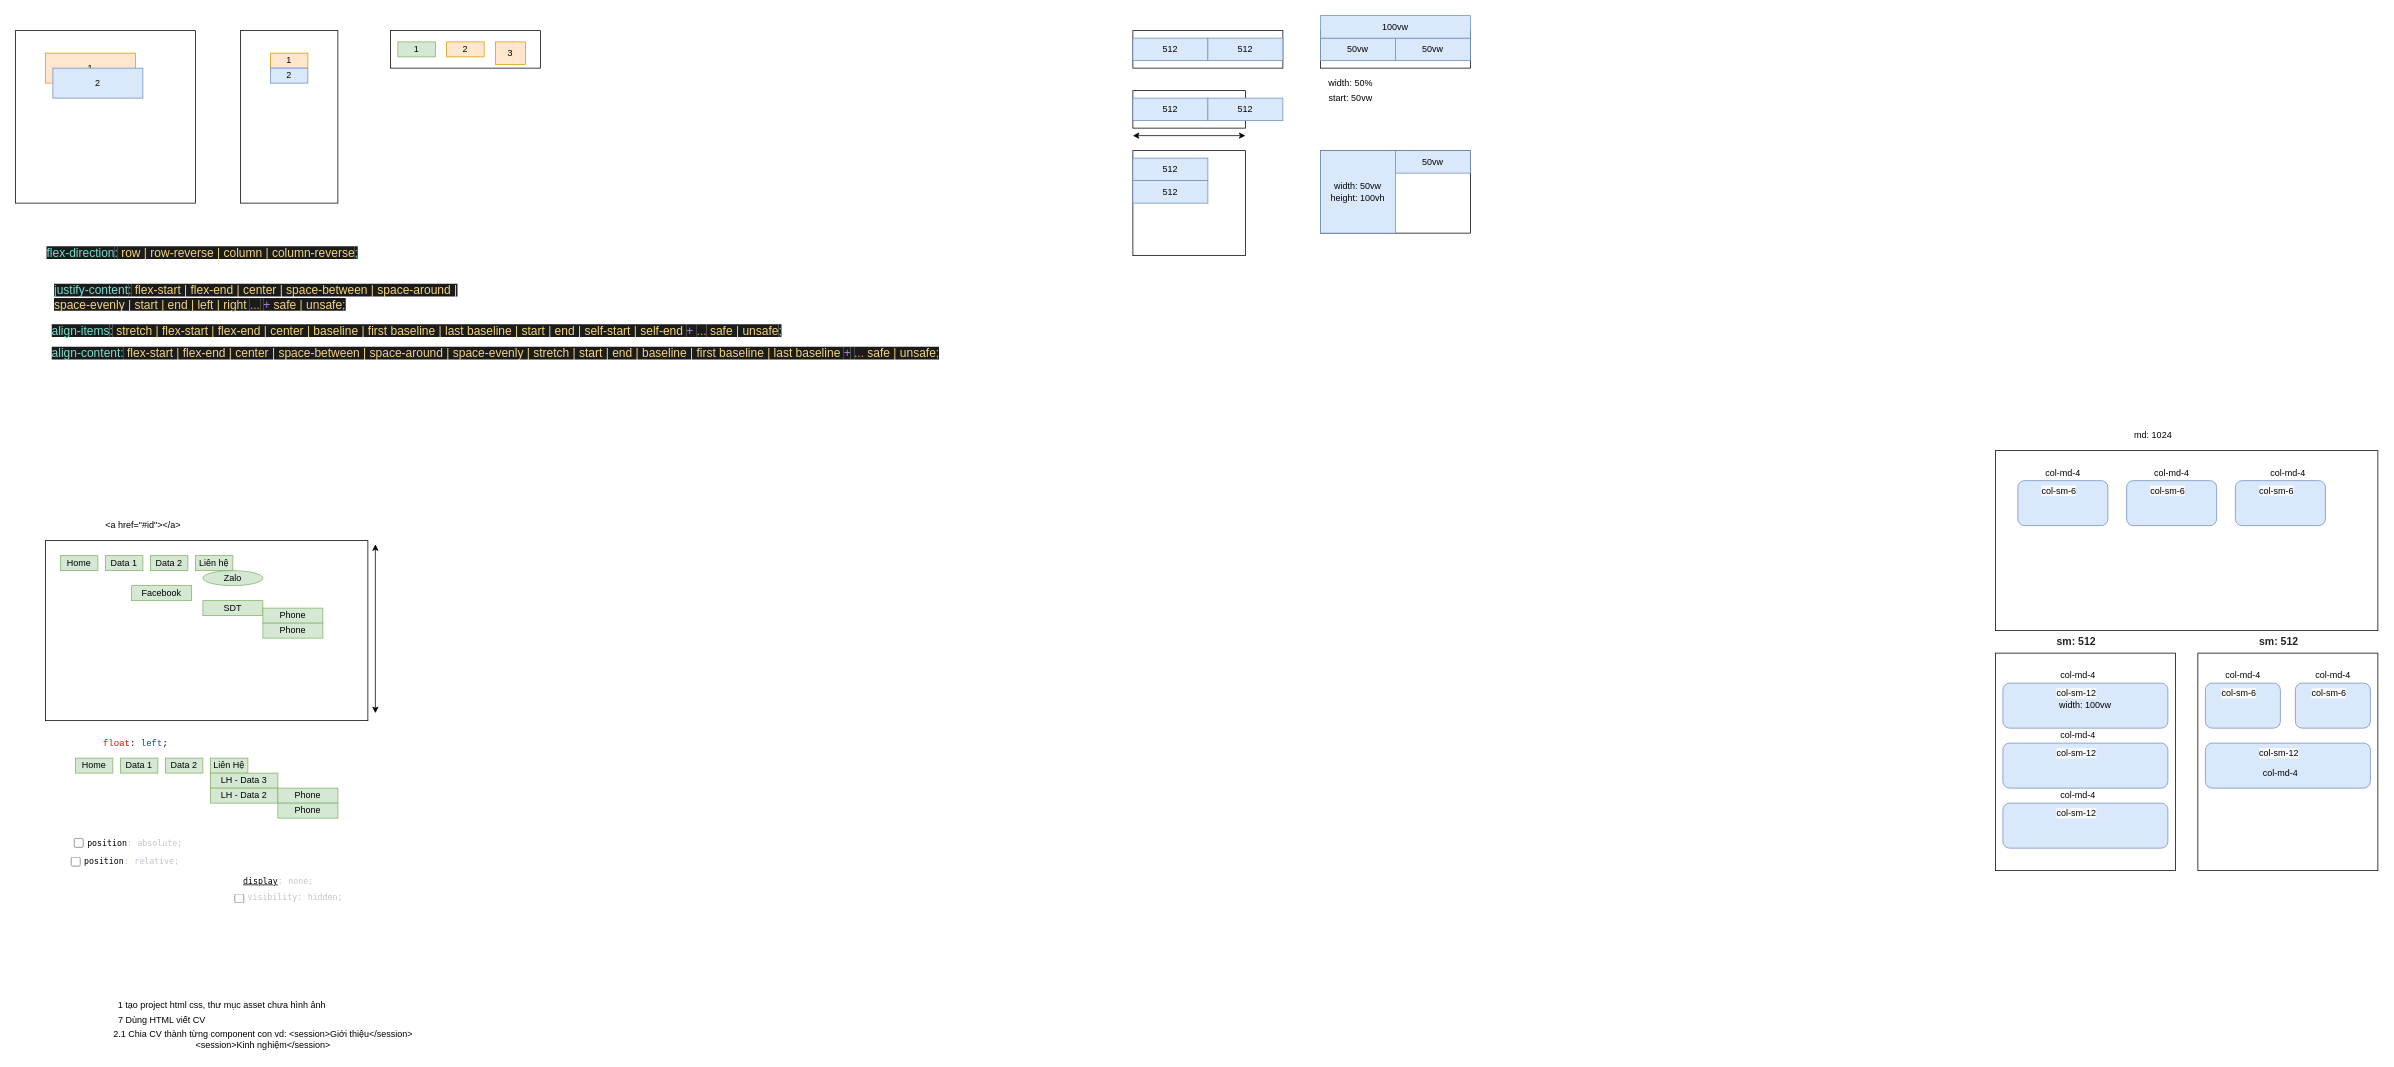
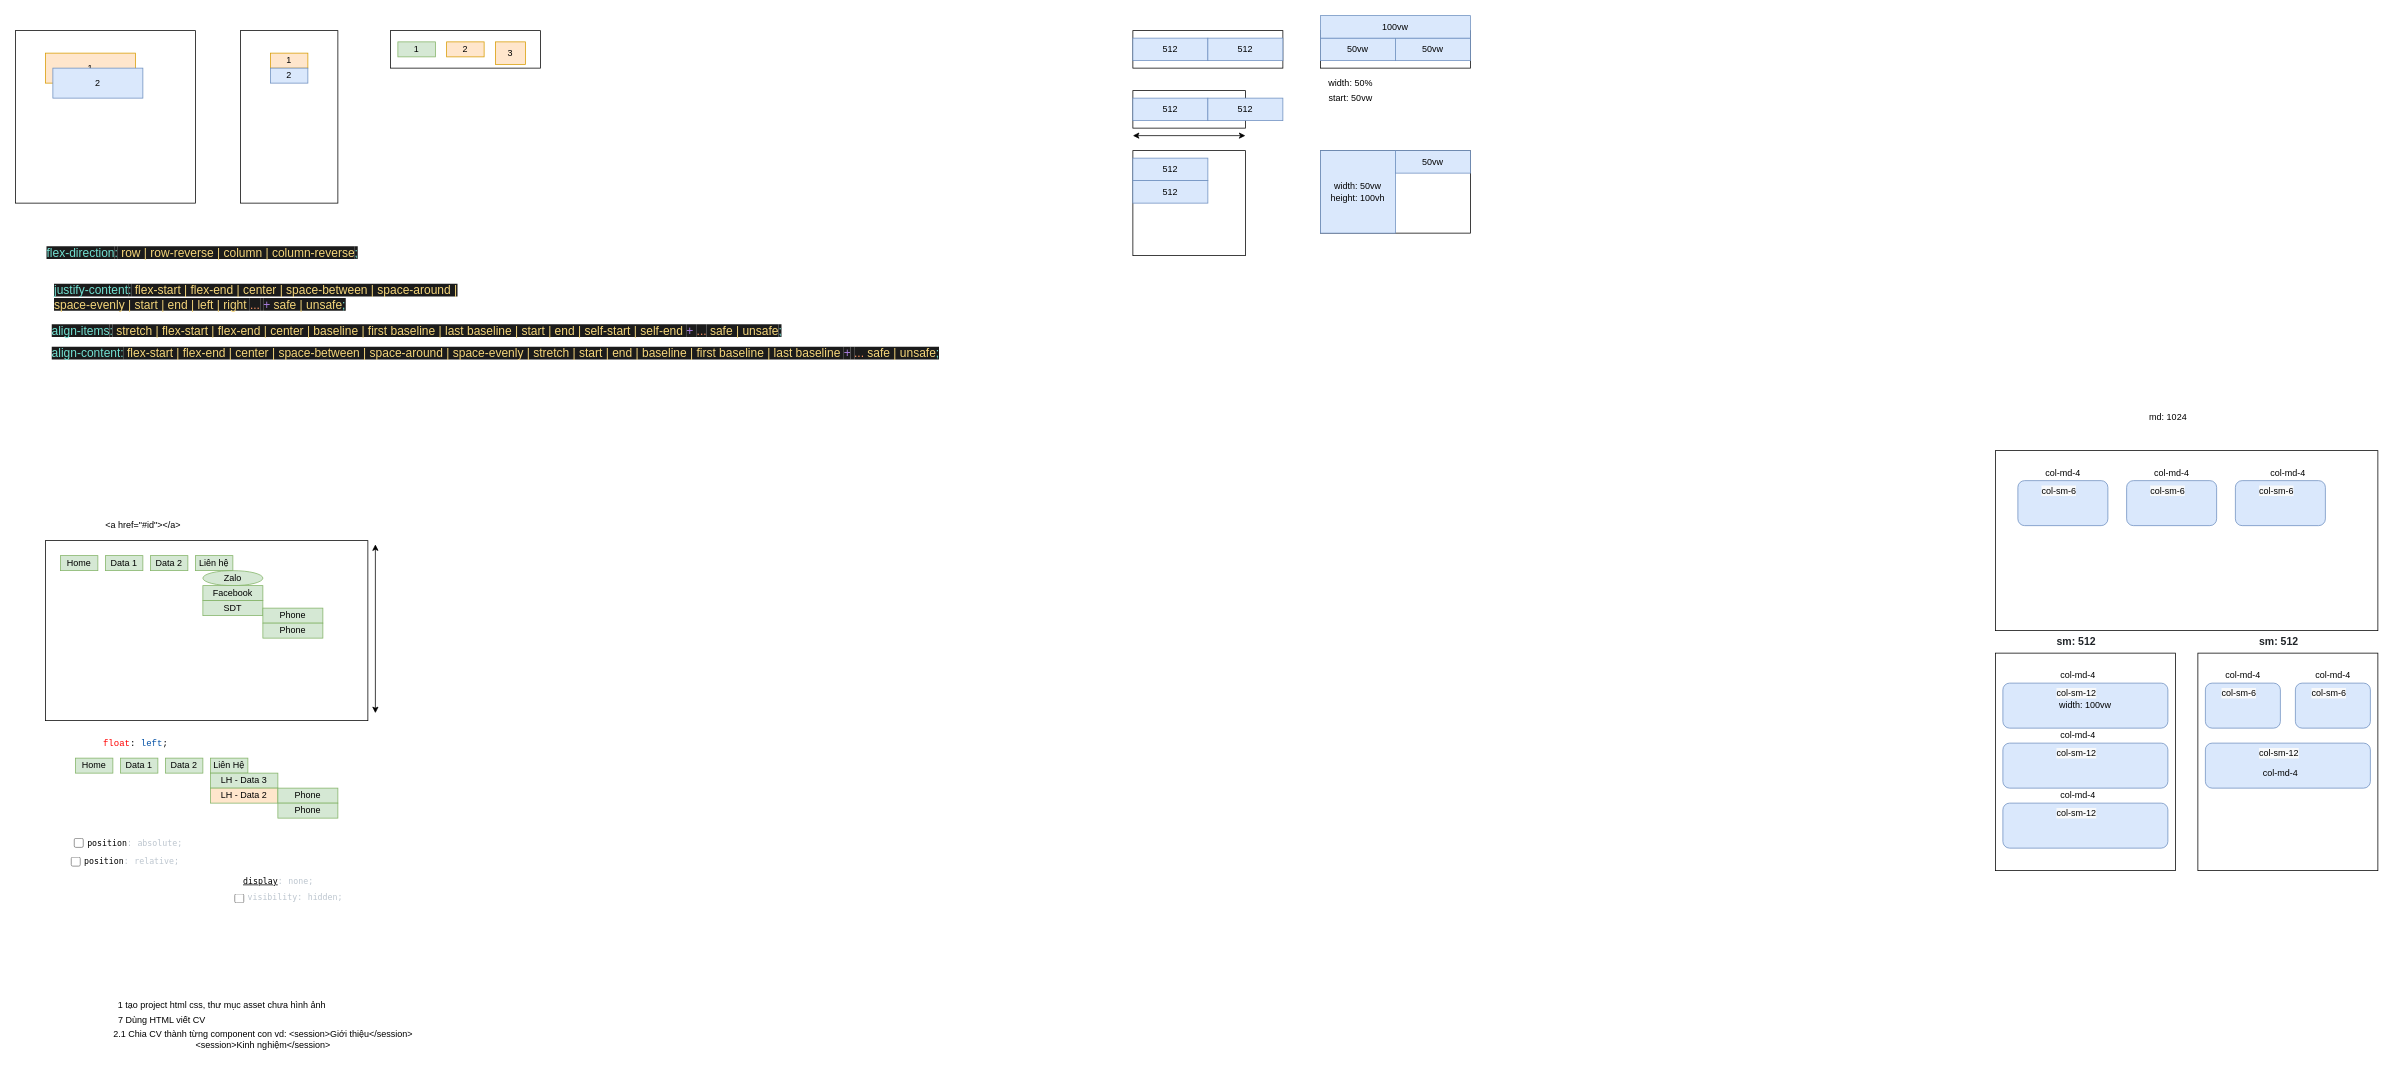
(2153, 435) -> (2168, 417)
(162, 593) -> (233, 593)
(244, 795) -> (244, 795)
